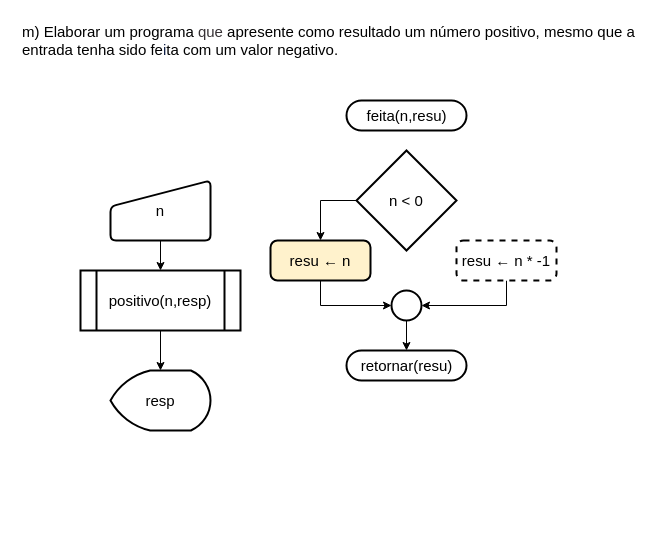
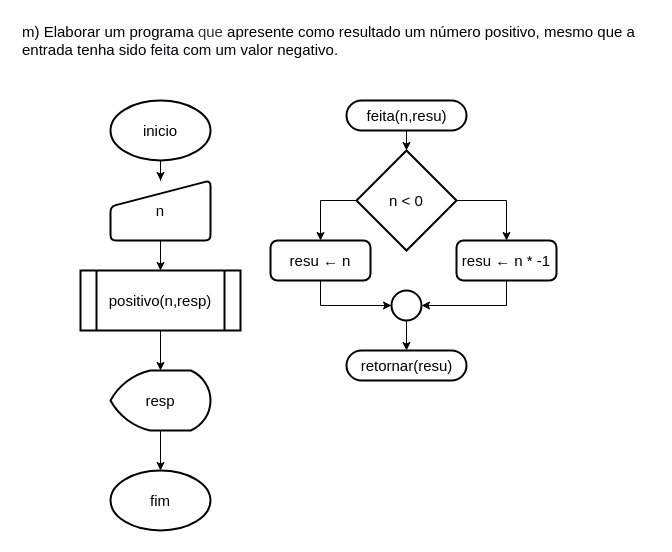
none -> (161, 131)
none -> (407, 145)
none -> (161, 175)
none -> (498, 201)
(321, 261) -> (321, 261)
(507, 261) -> (507, 261)
none -> (161, 447)
none -> (161, 501)
